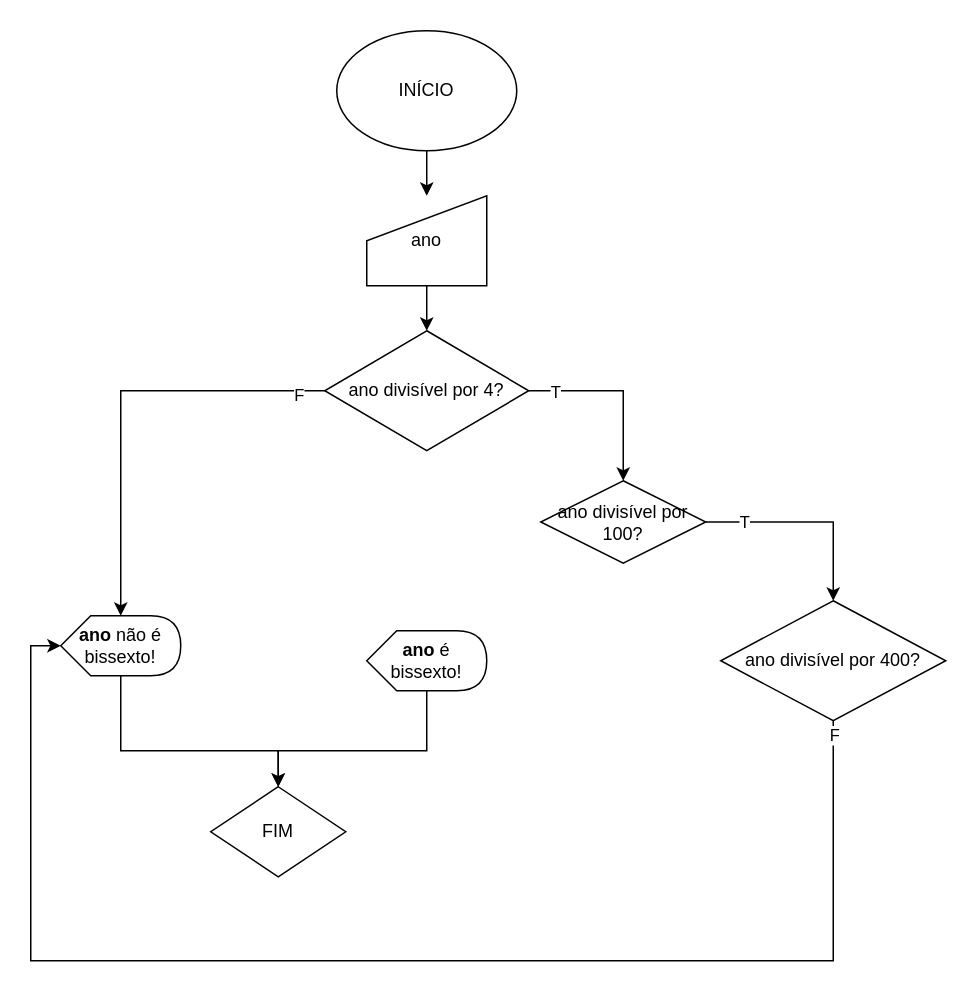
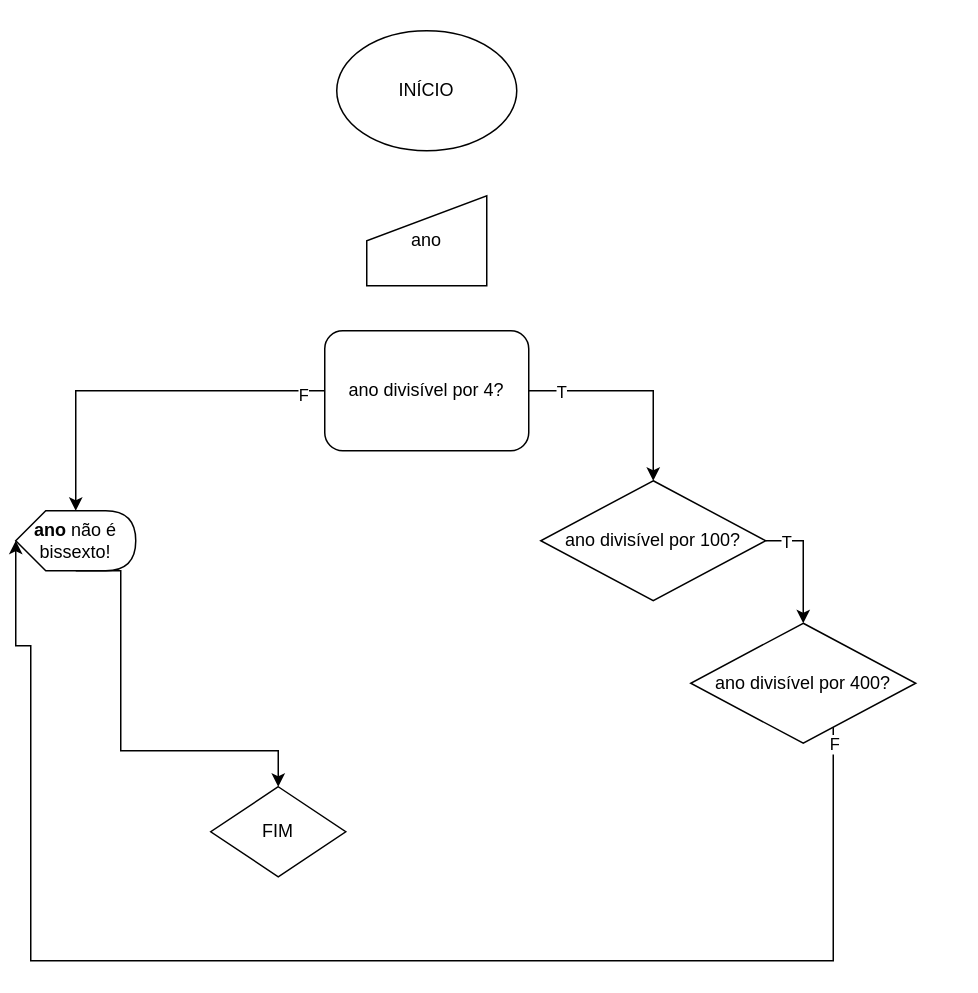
(427, 179) -> none
(427, 314) -> none
(427, 391) -> (427, 391)
(623, 522) -> (653, 541)
(121, 646) -> (76, 541)
(427, 661) -> none
(833, 661) -> (803, 683)
(385, 751) -> none
